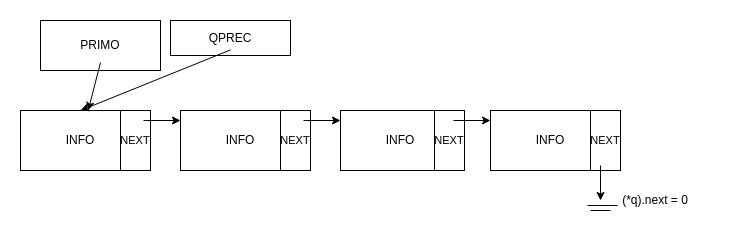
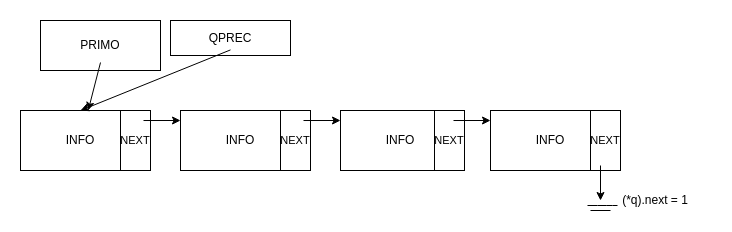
(656, 201) -> (656, 201)
